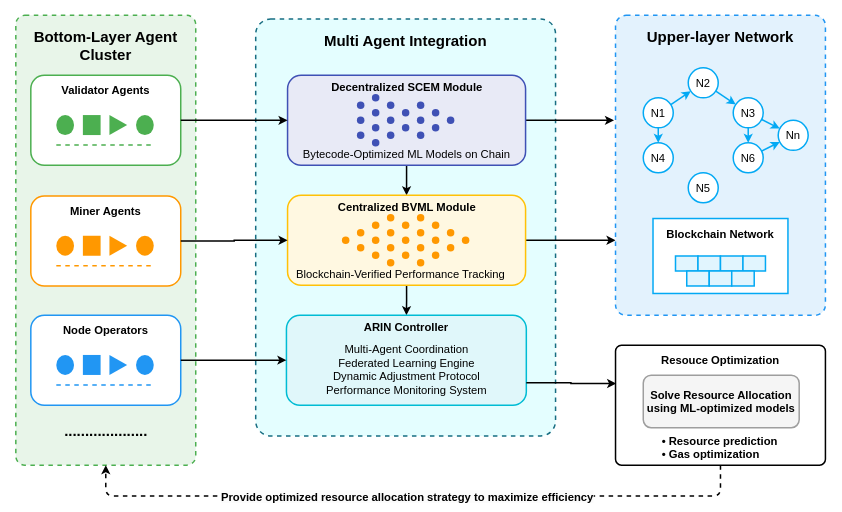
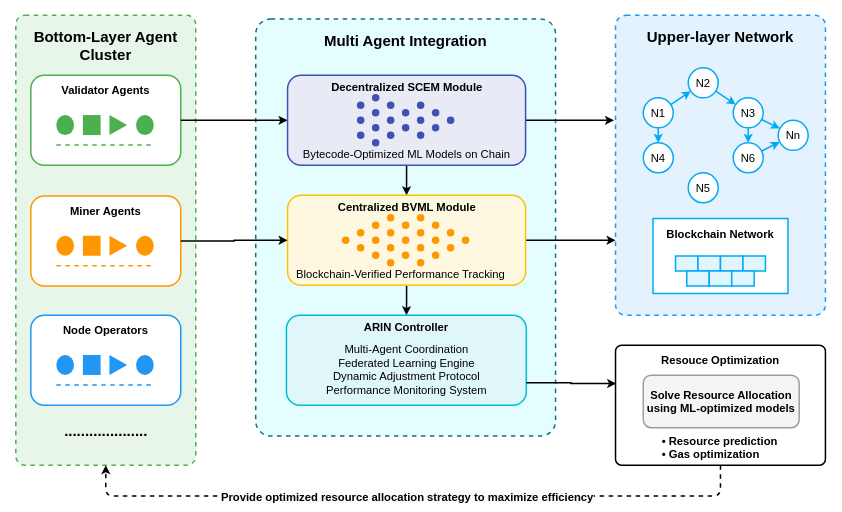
(230, 360) -> none
